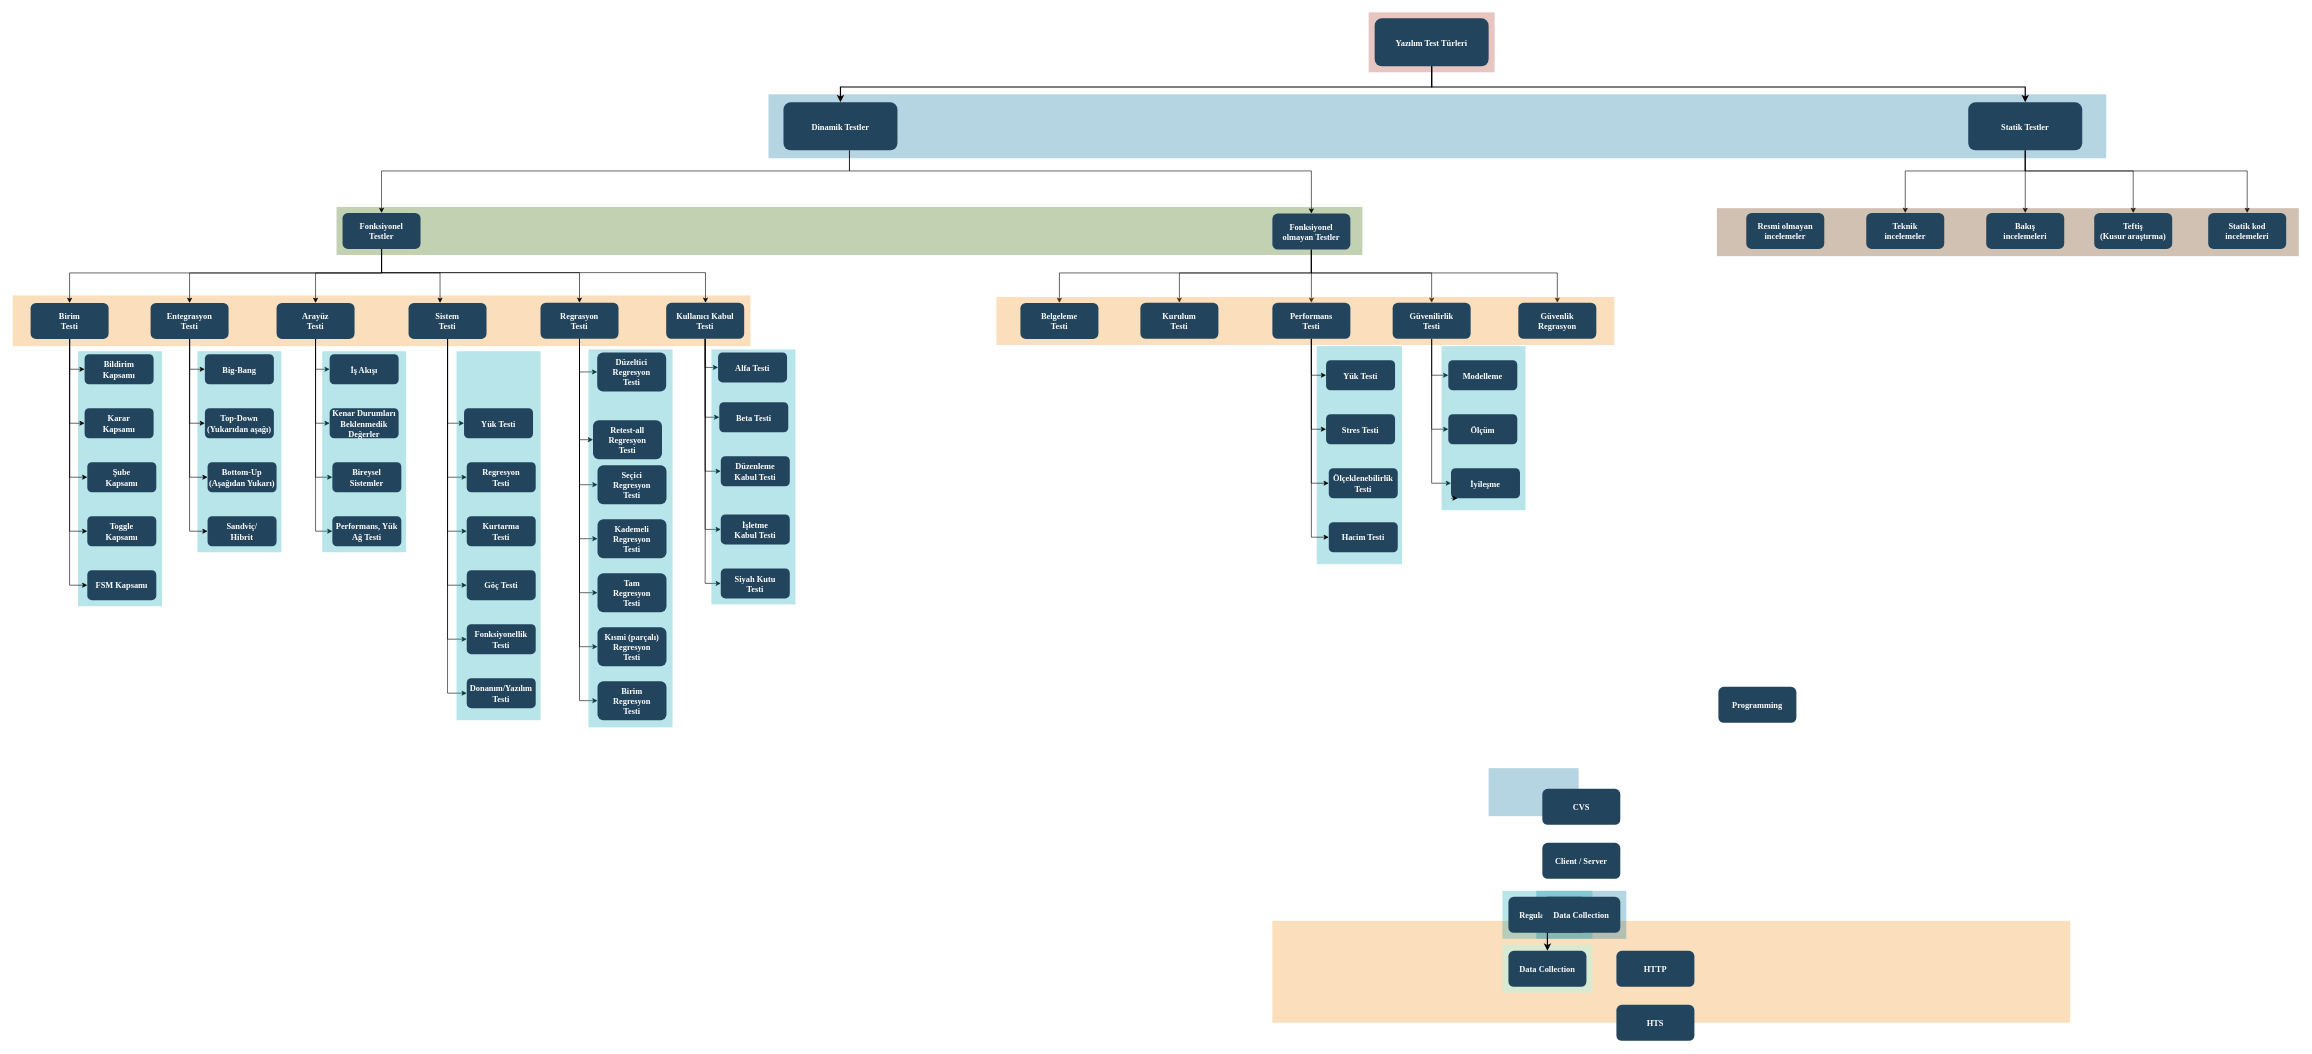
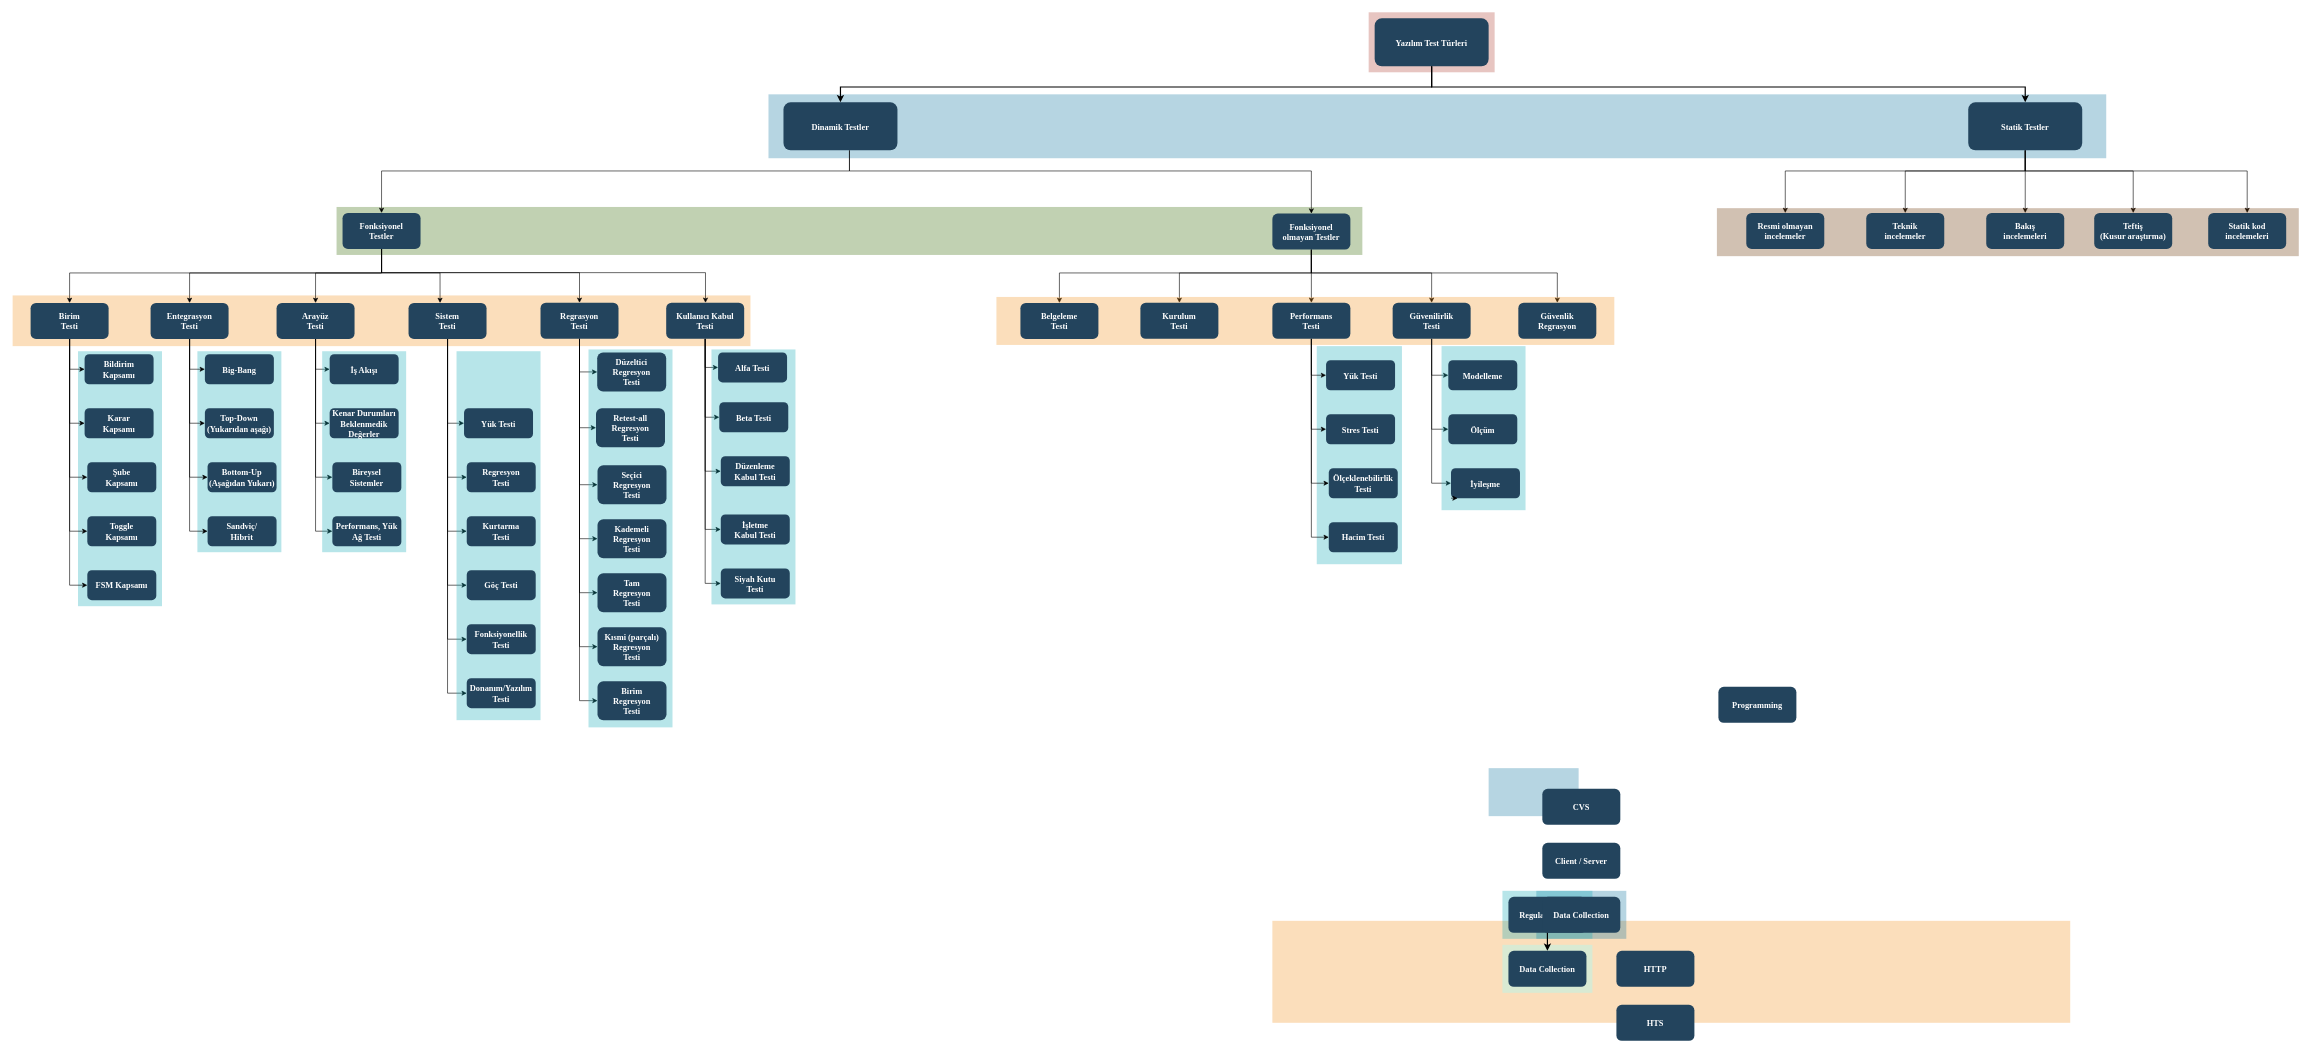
none -> (1785, 189)
(627, 440) -> (630, 428)
